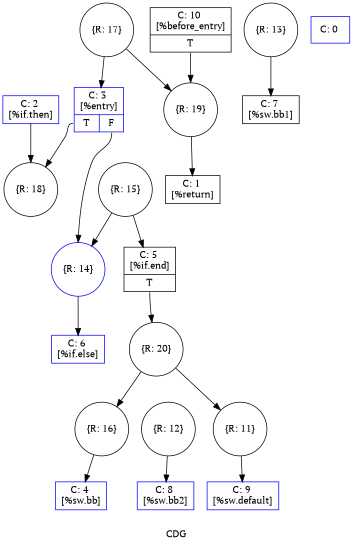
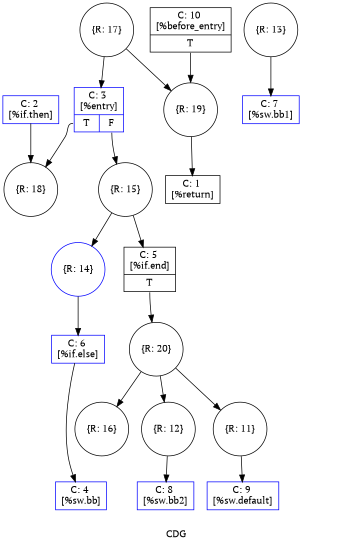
(330, 30) -> none
(271, 110) -> (271, 110)
(86, 180) -> (113, 145)
none -> (162, 385)
(91, 465) -> (67, 419)
